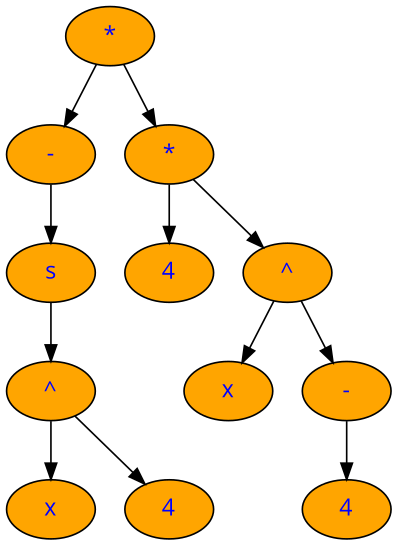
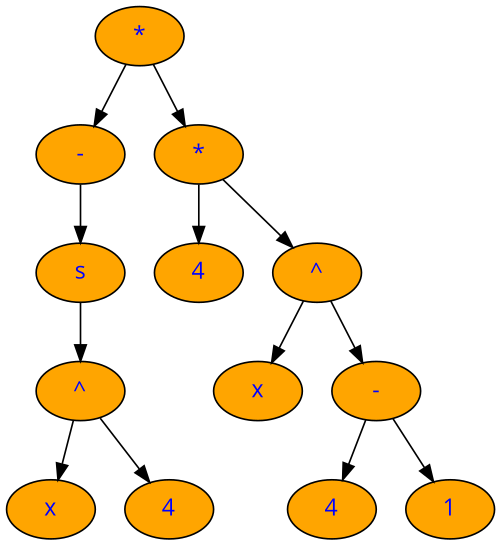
none -> (450, 509)
